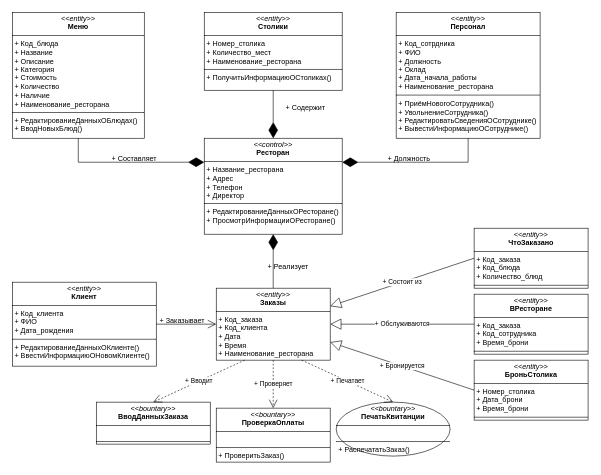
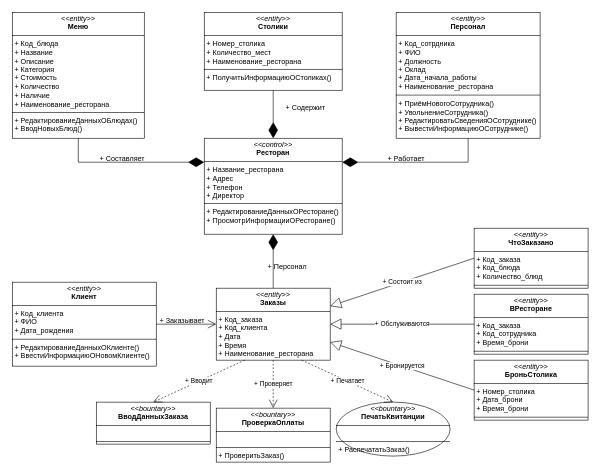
(138, 158) -> (126, 158)
(409, 159) -> (407, 159)
(289, 267) -> (287, 267)
